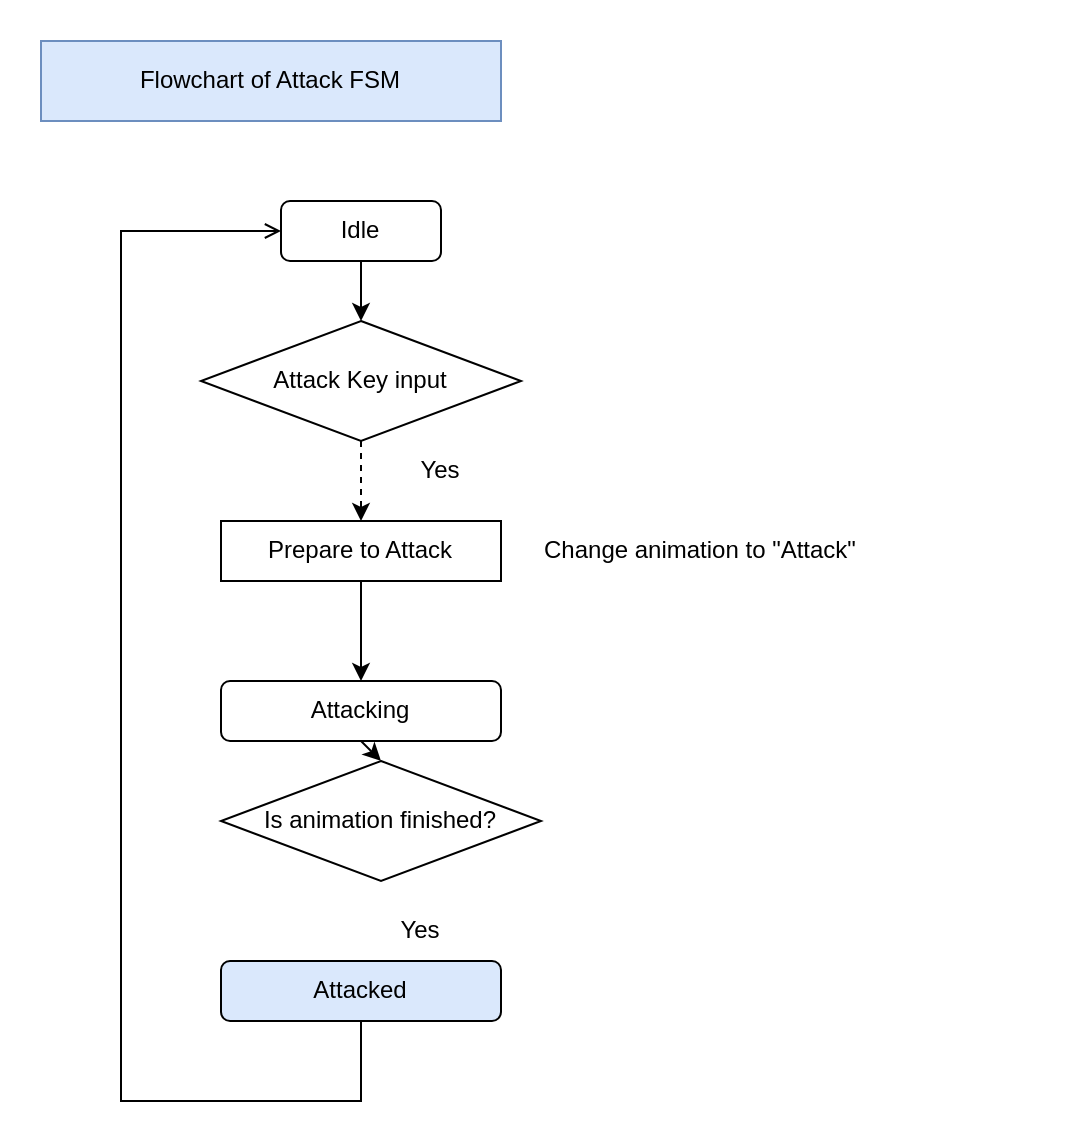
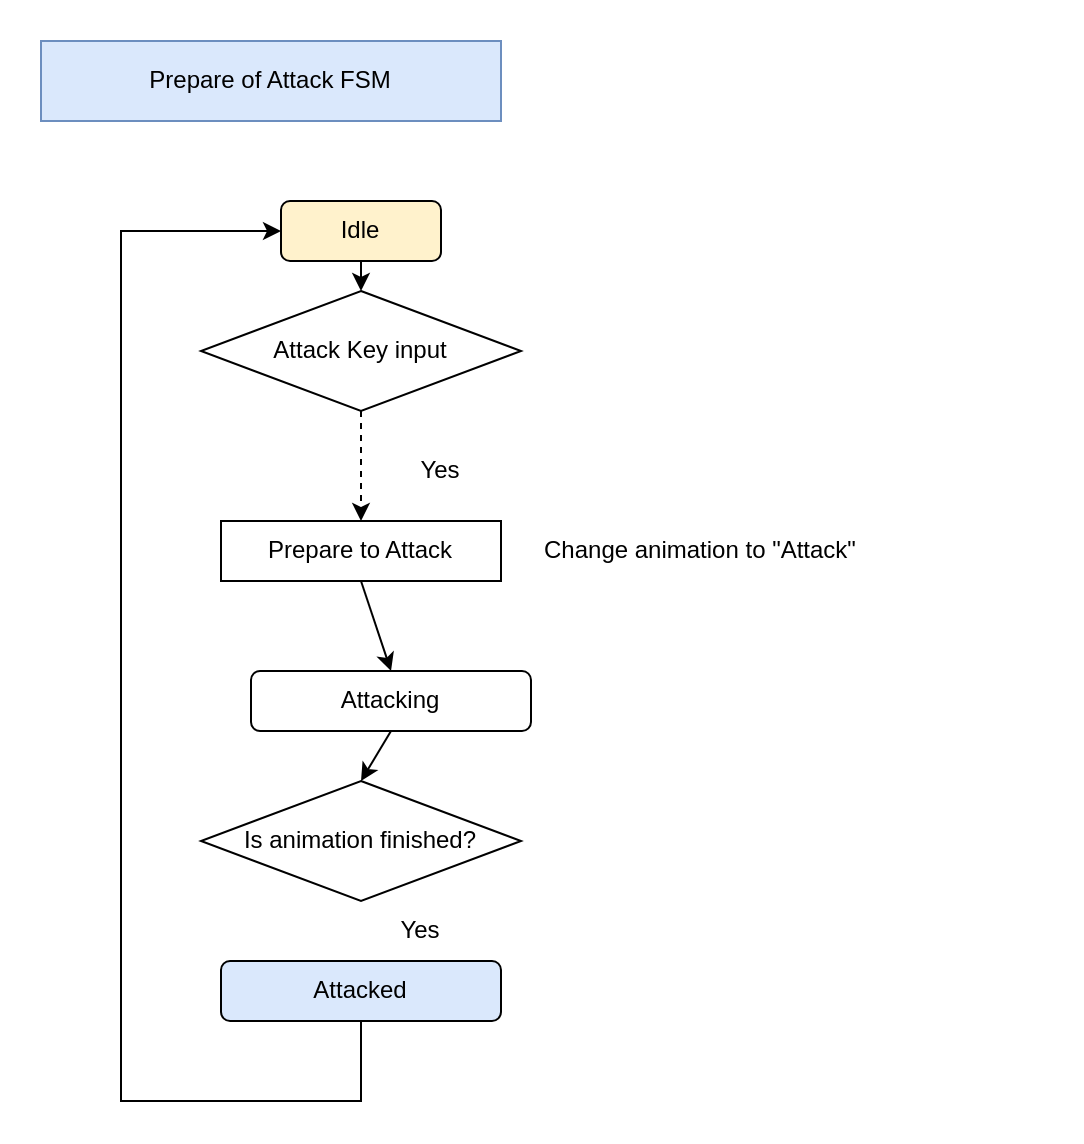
(271, 81) -> (271, 81)
(268, 231) -> (266, 231)
(361, 231) -> (361, 231)
(361, 381) -> (361, 351)
(361, 711) -> (391, 701)
(381, 821) -> (361, 841)
